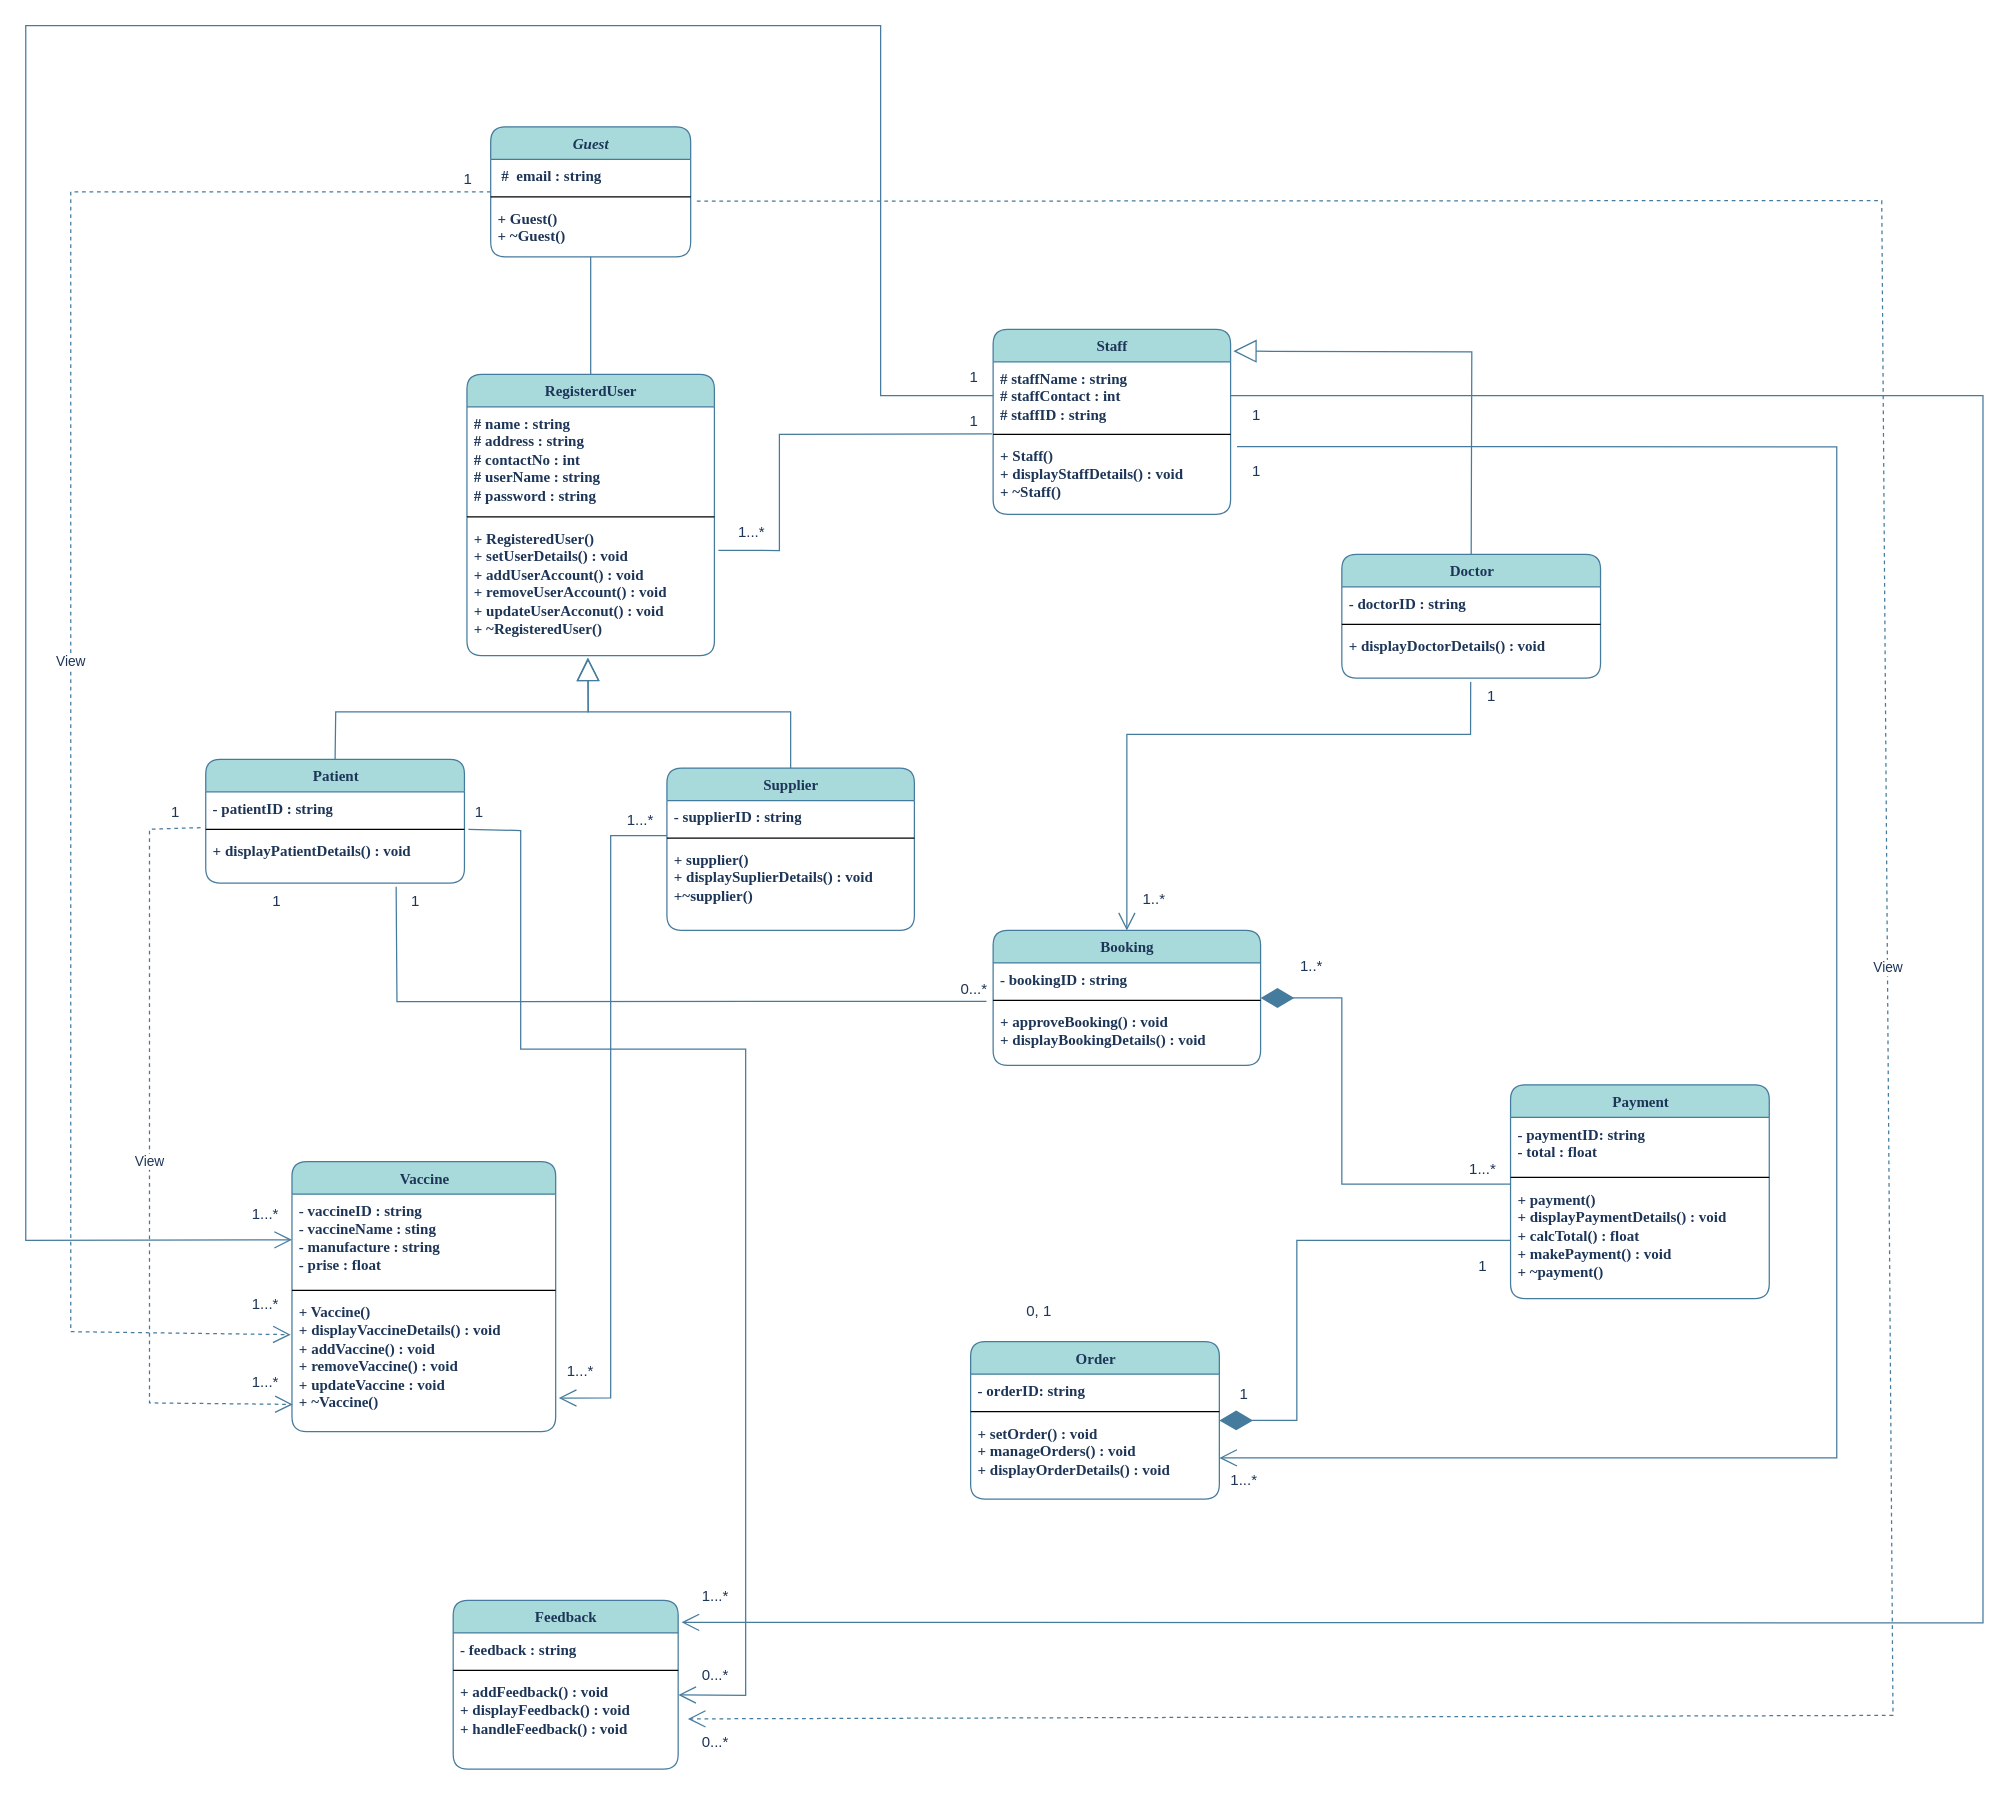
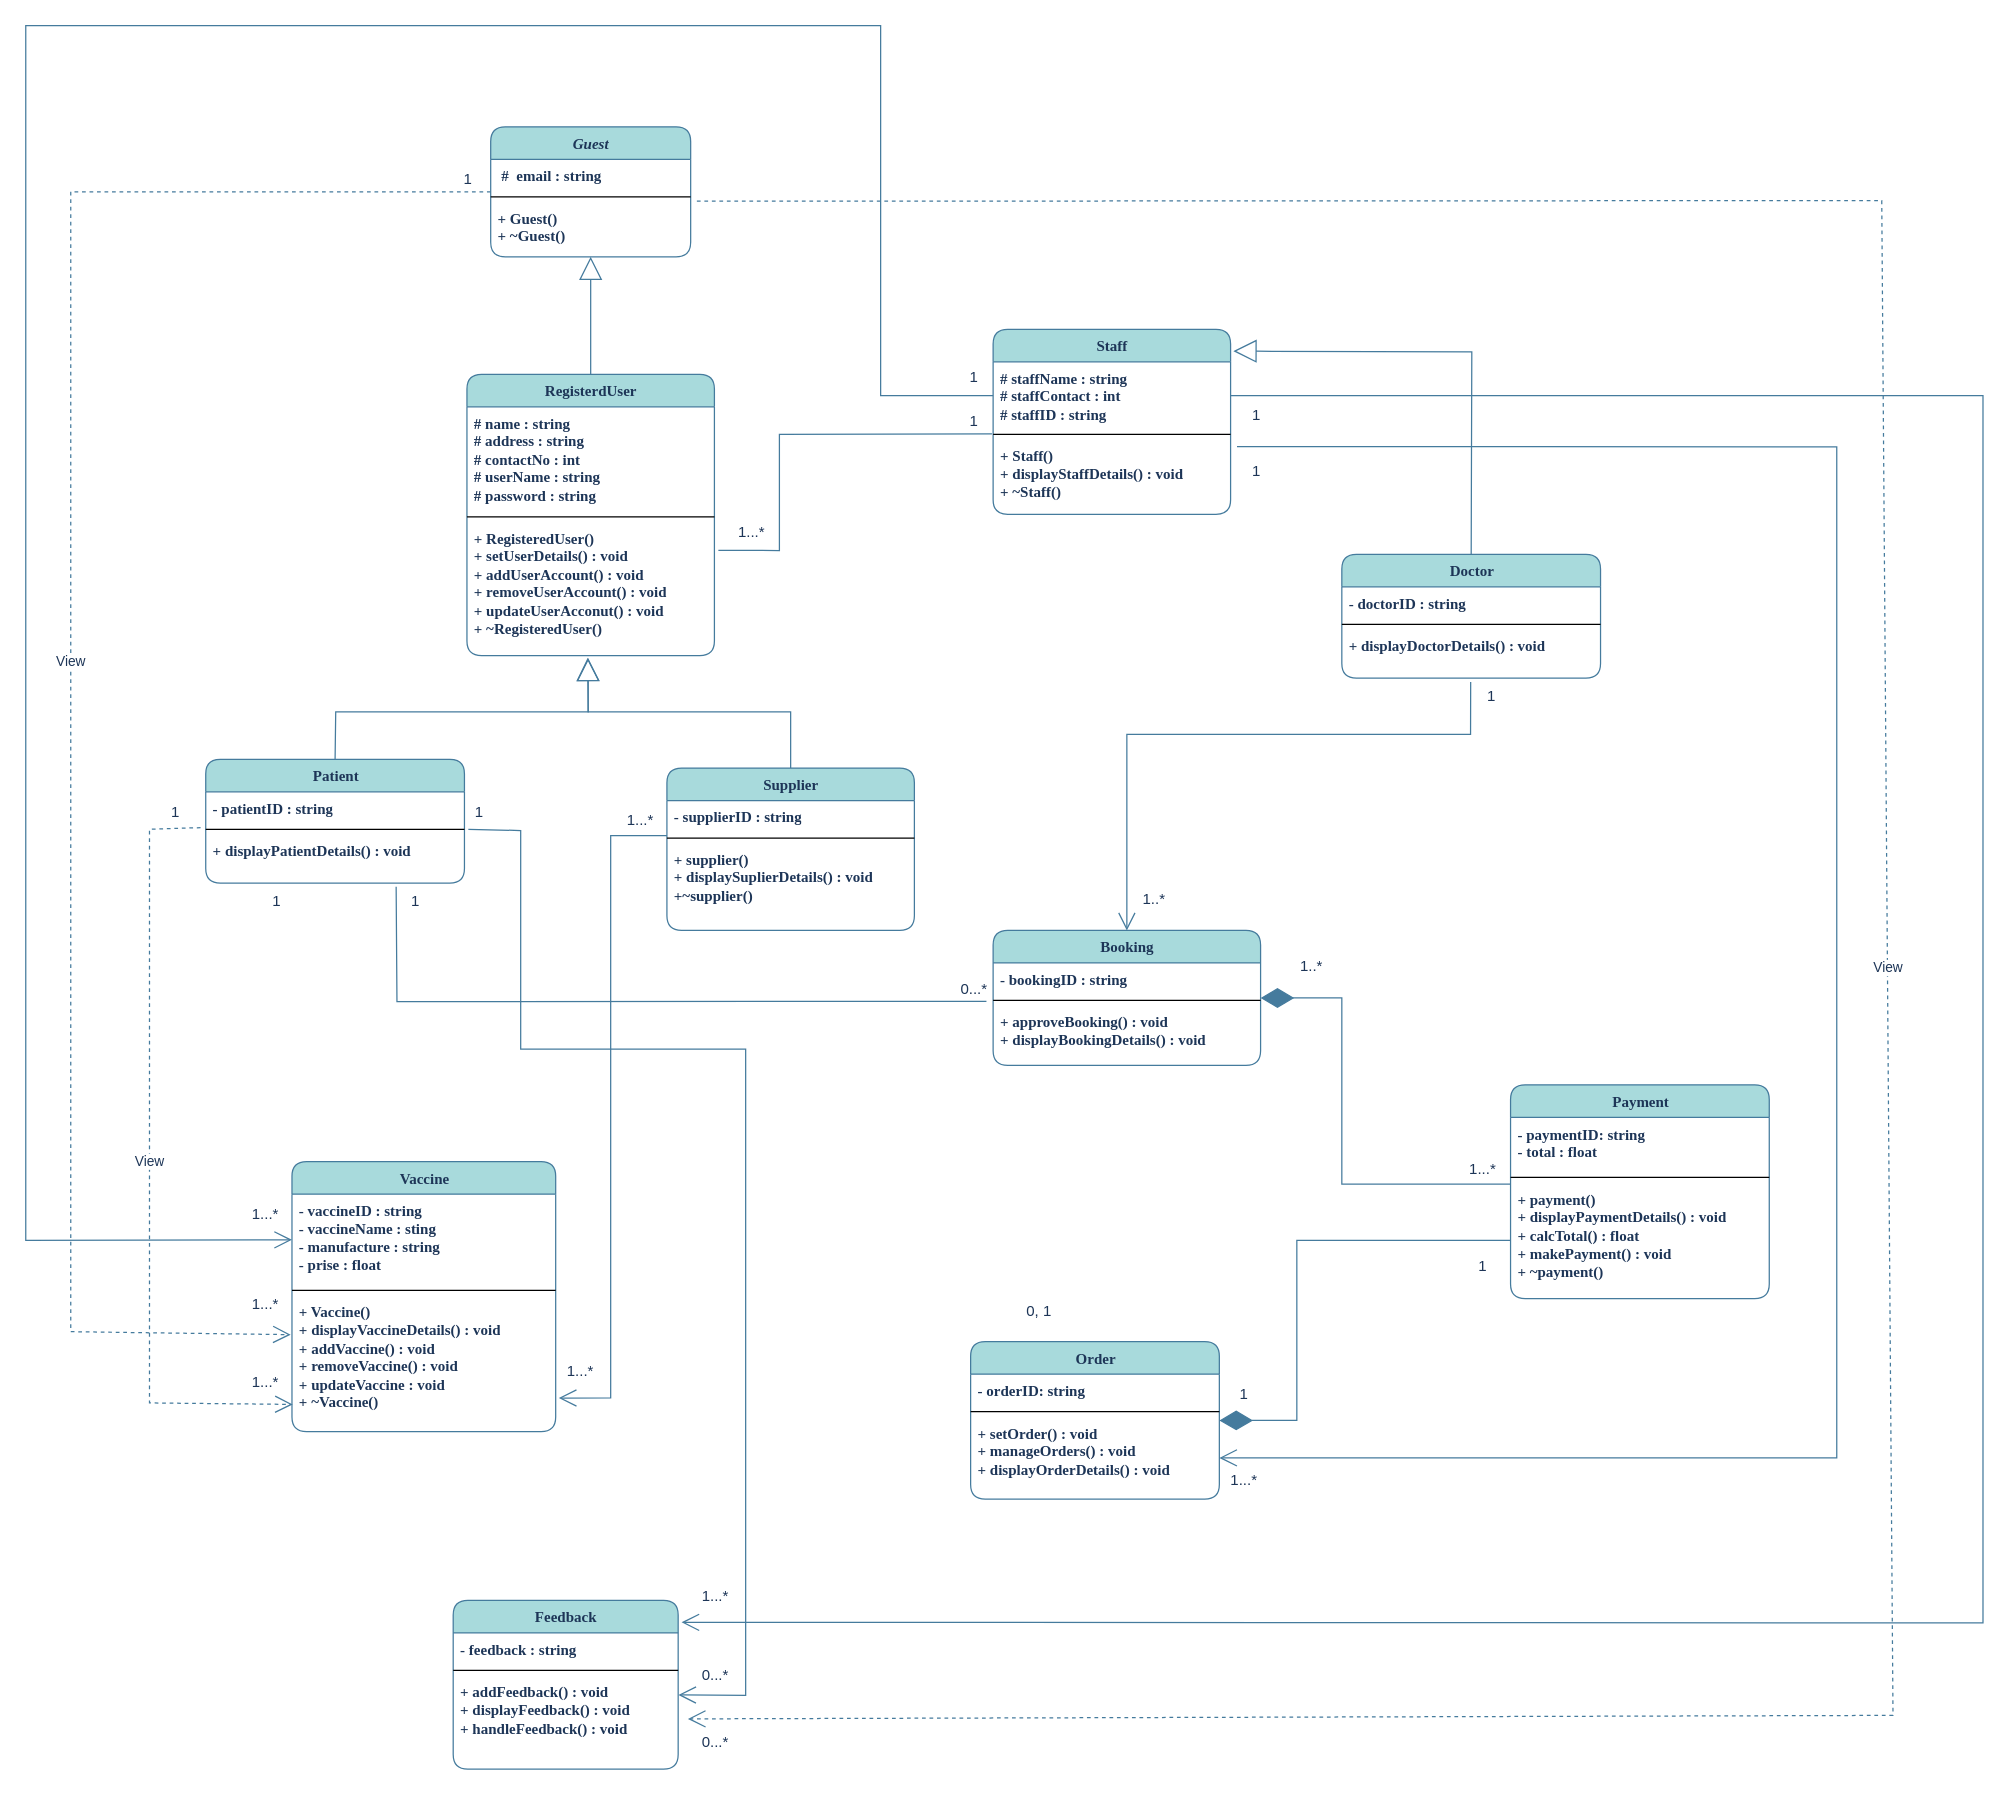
(591, 270) -> (591, 281)
